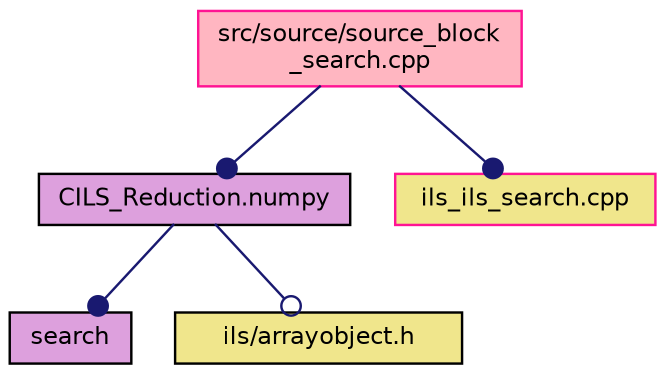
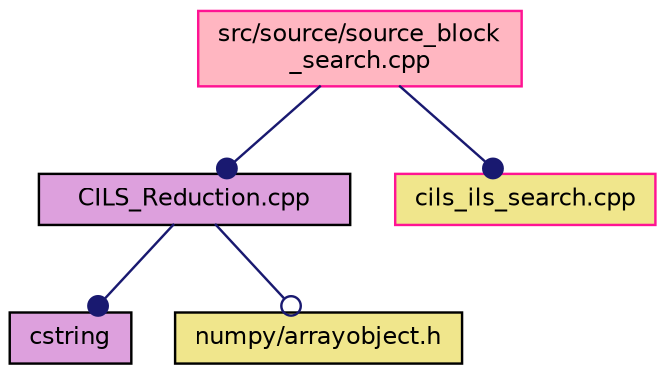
(195, 199) -> (195, 199)
(525, 199) -> (525, 199)
(71, 338) -> (71, 338)
(319, 338) -> (319, 338)
